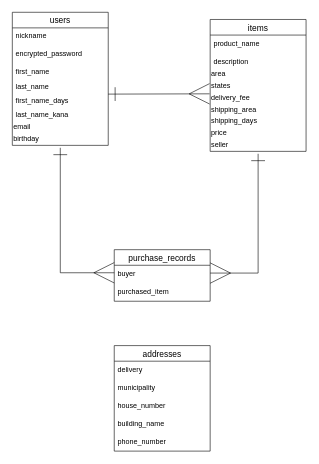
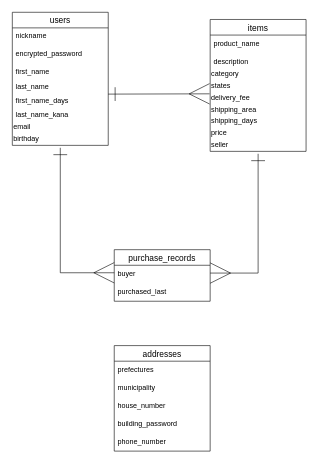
(220, 74) -> (228, 74)
(145, 292) -> (145, 292)
(132, 370) -> (140, 370)
(141, 424) -> (149, 424)
